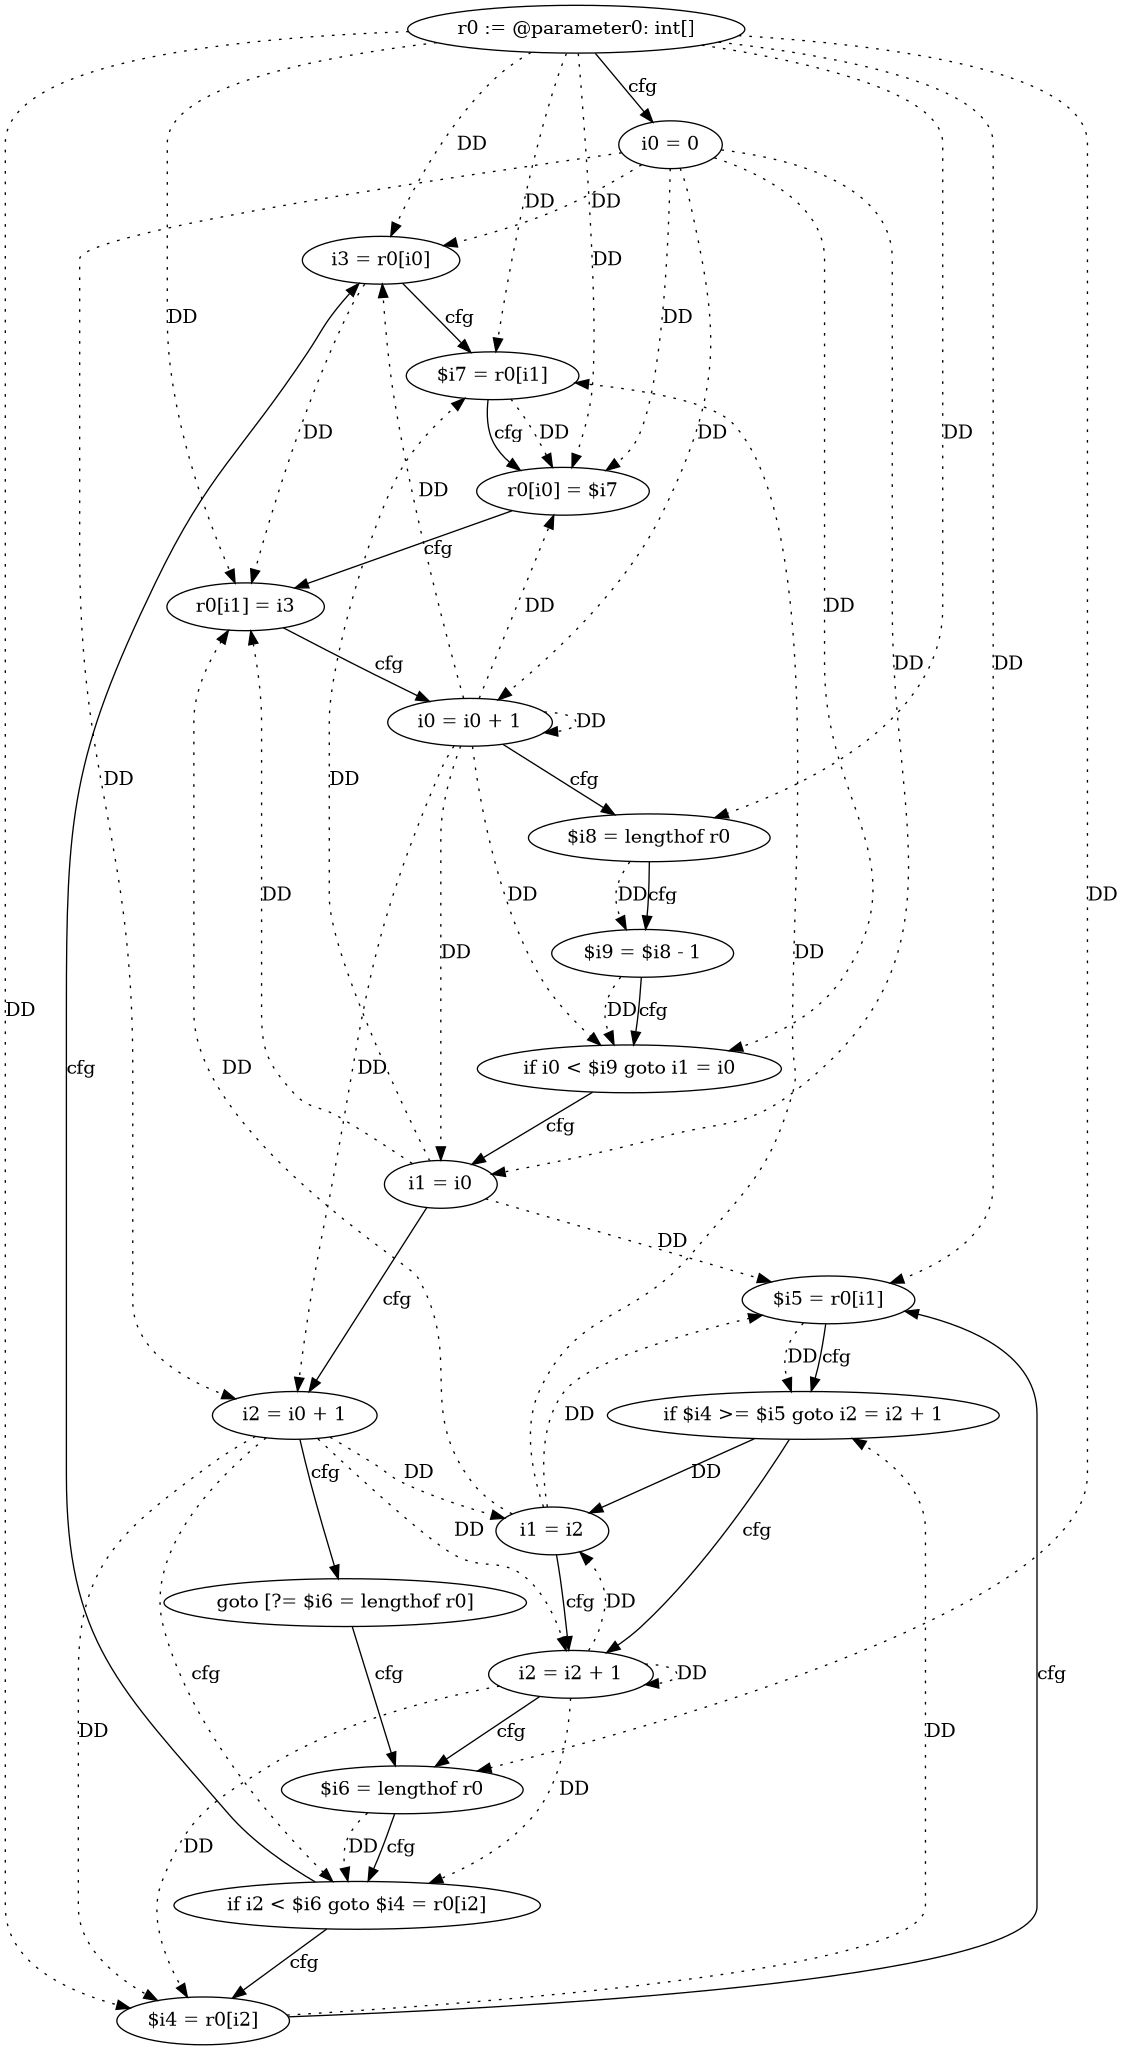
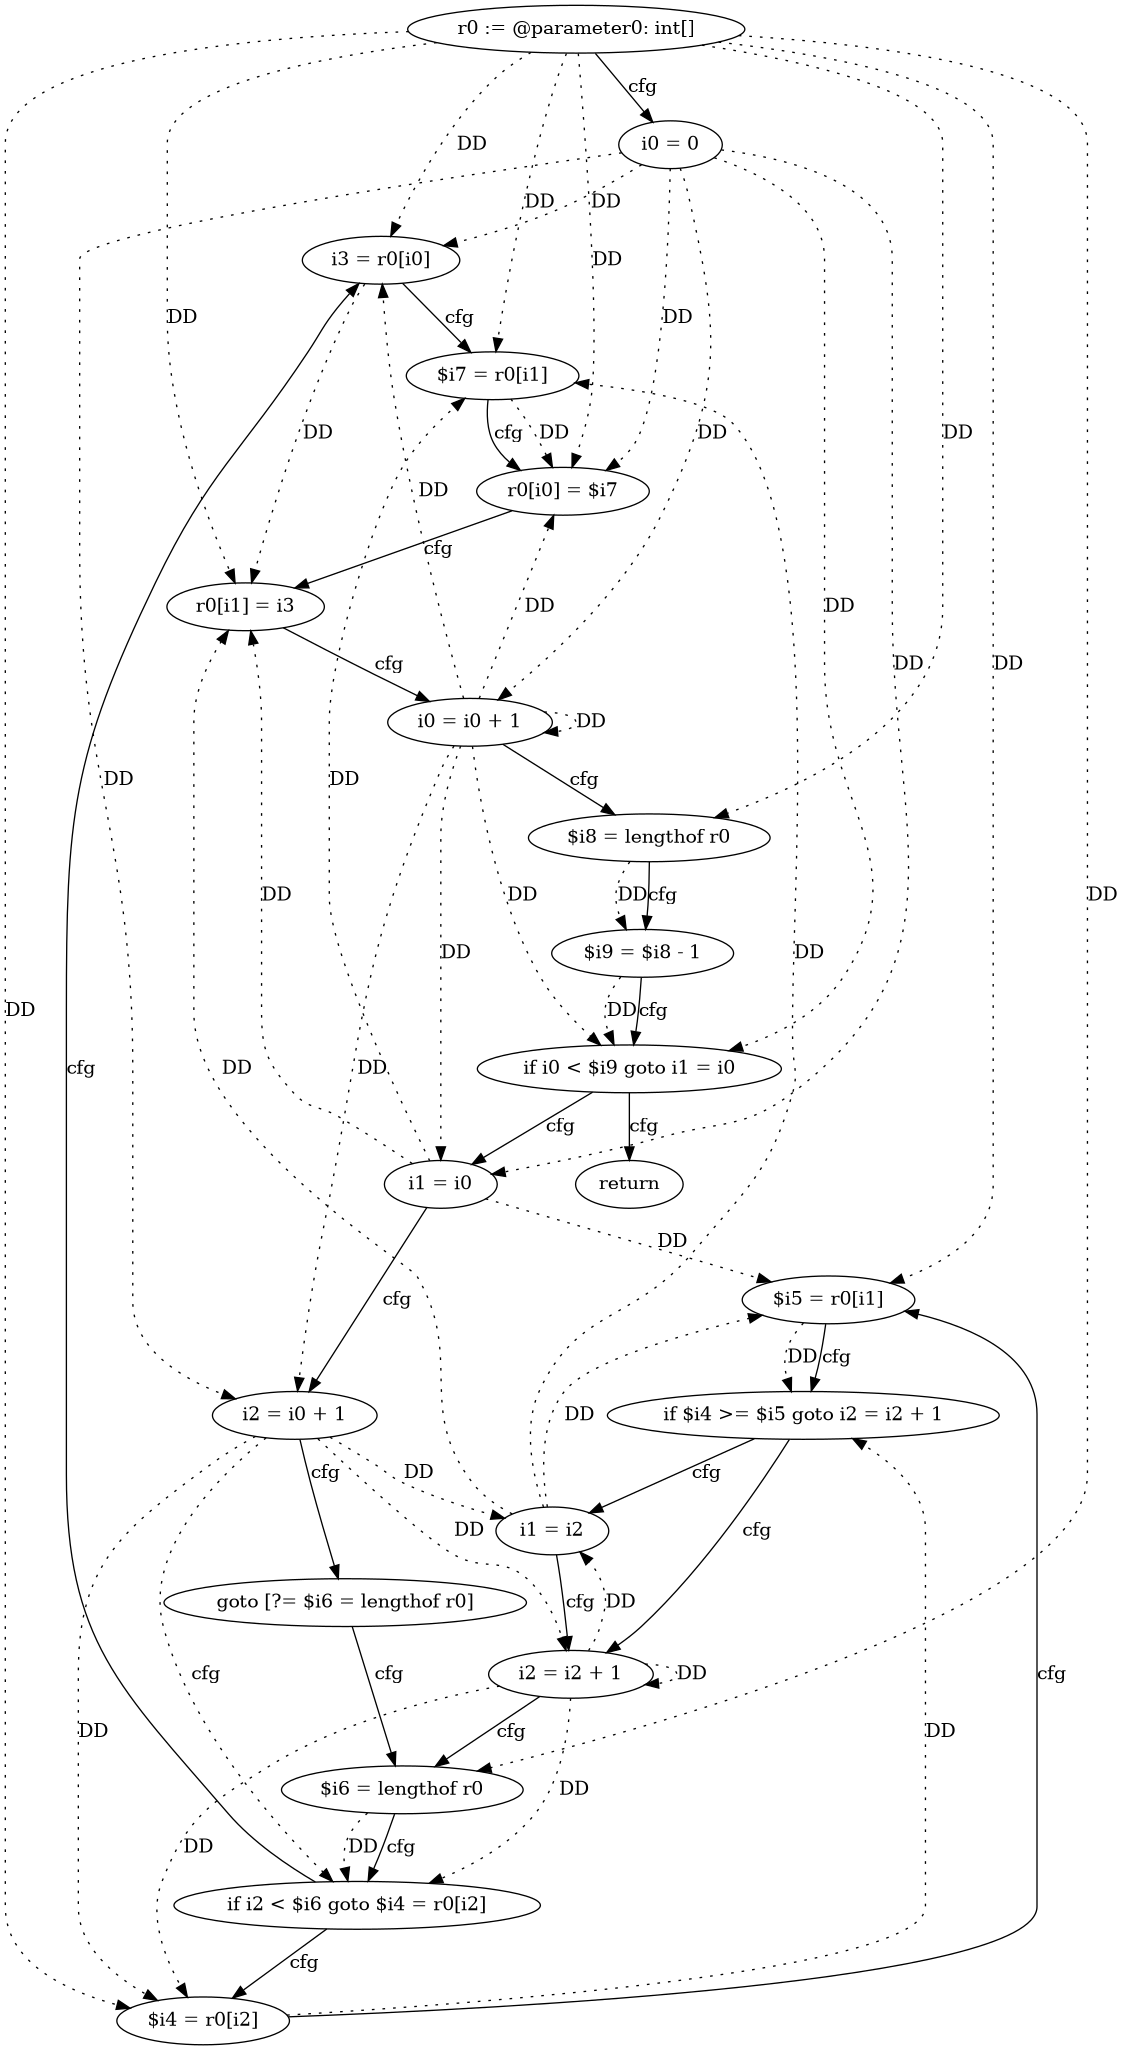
none -> (629, 1184)
(706, 1473) -> (706, 1473)
